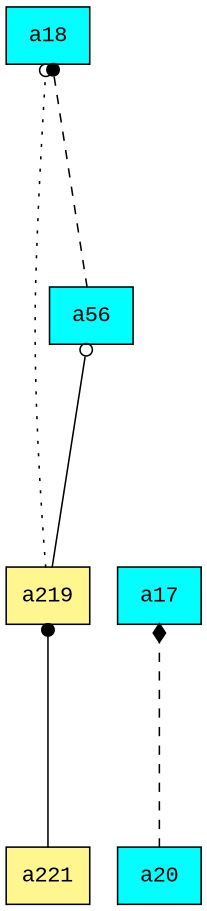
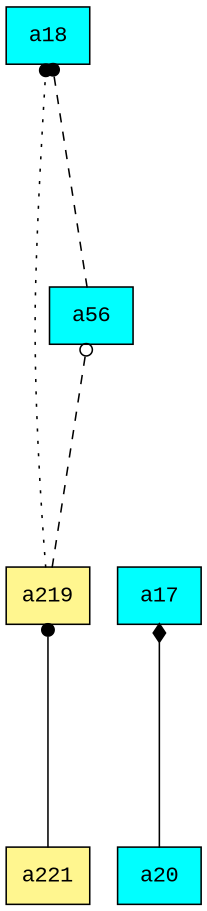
(35, 322) -> (35, 322)
(69, 462) -> (69, 462)
(159, 745) -> (159, 745)
